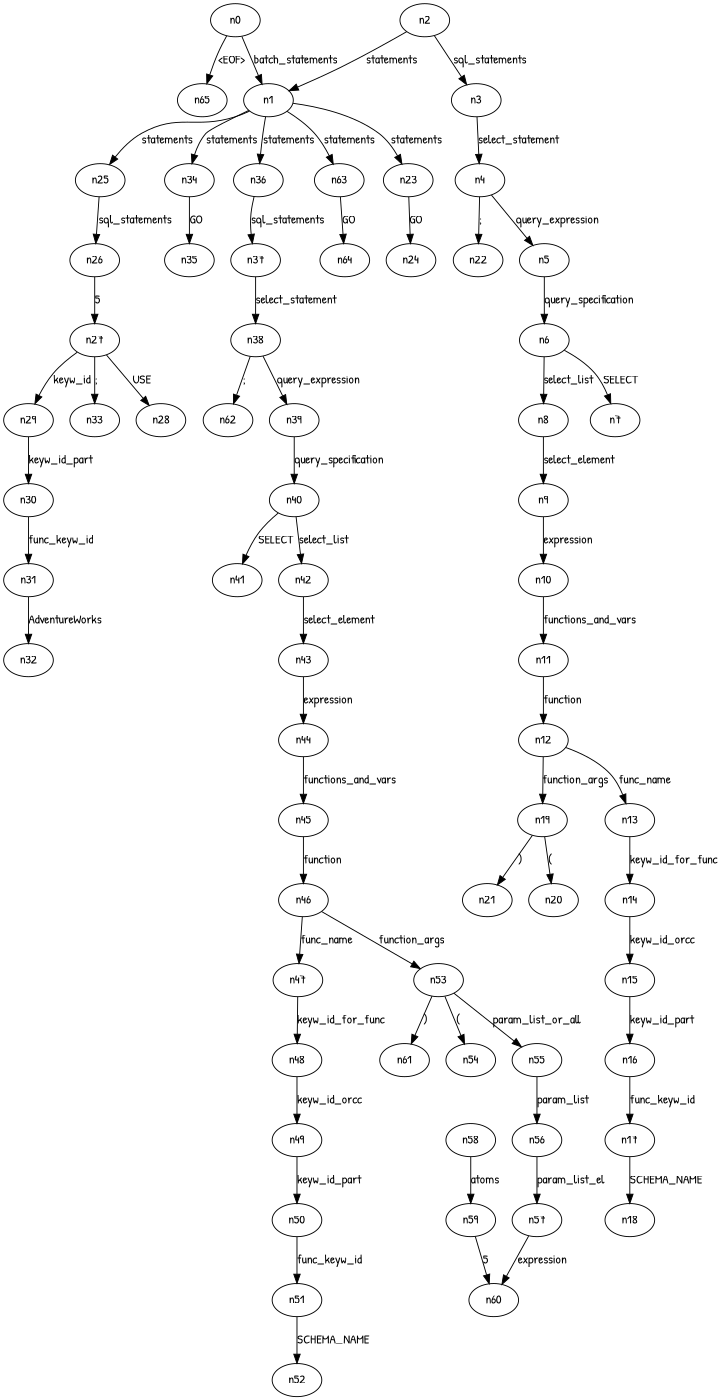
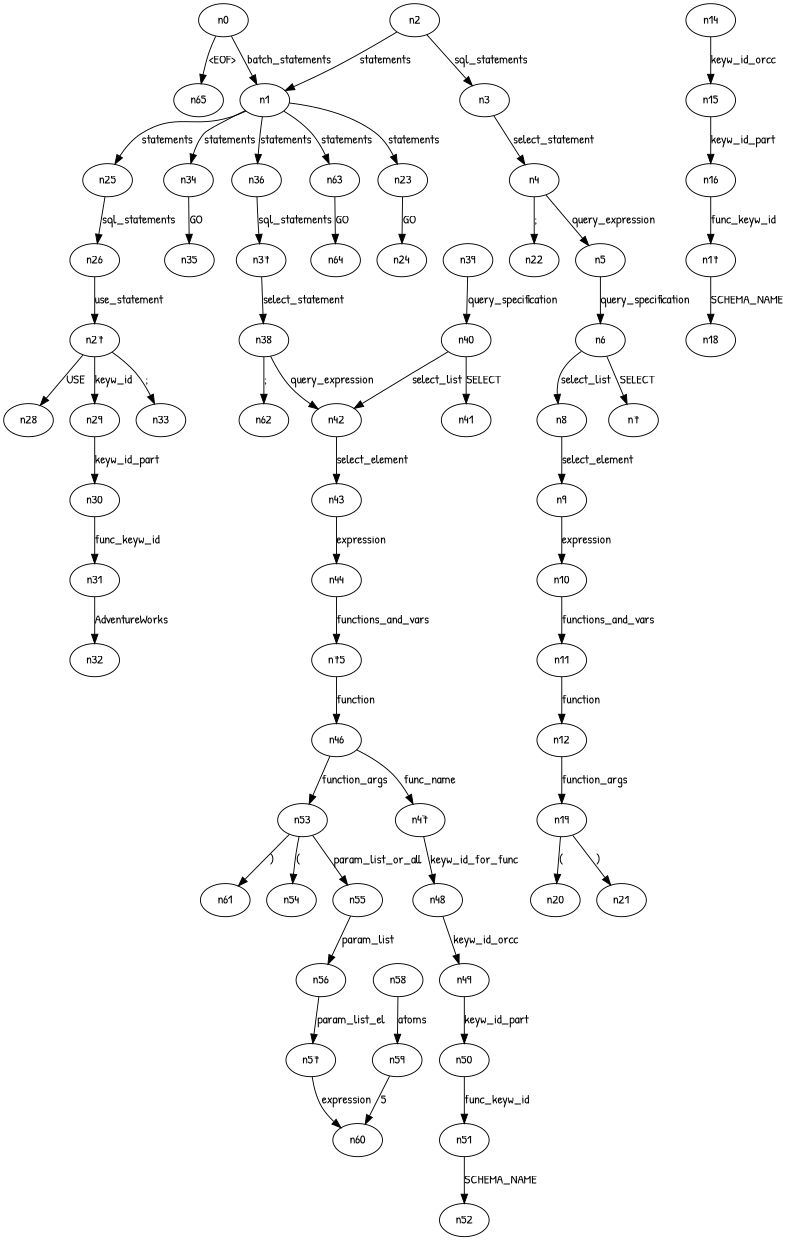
(98, 300) -> (129, 300)
(273, 376) -> (287, 383)
(303, 820) -> (337, 660)
(630, 820) -> none
